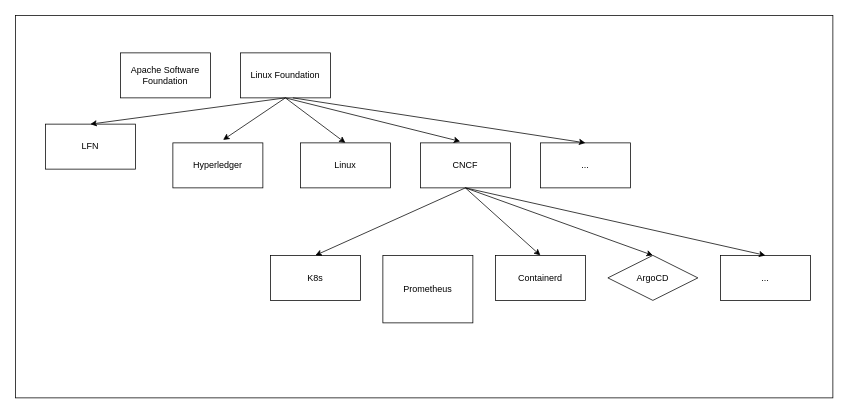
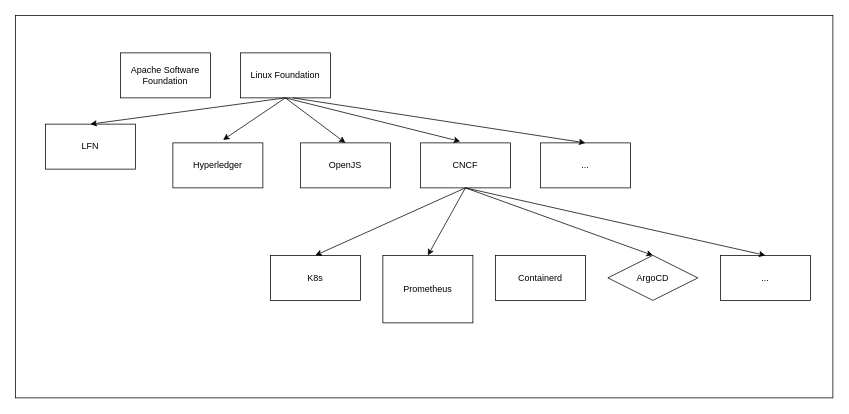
(345, 165) -> (345, 165)
none -> (447, 220)
(501, 220) -> none
